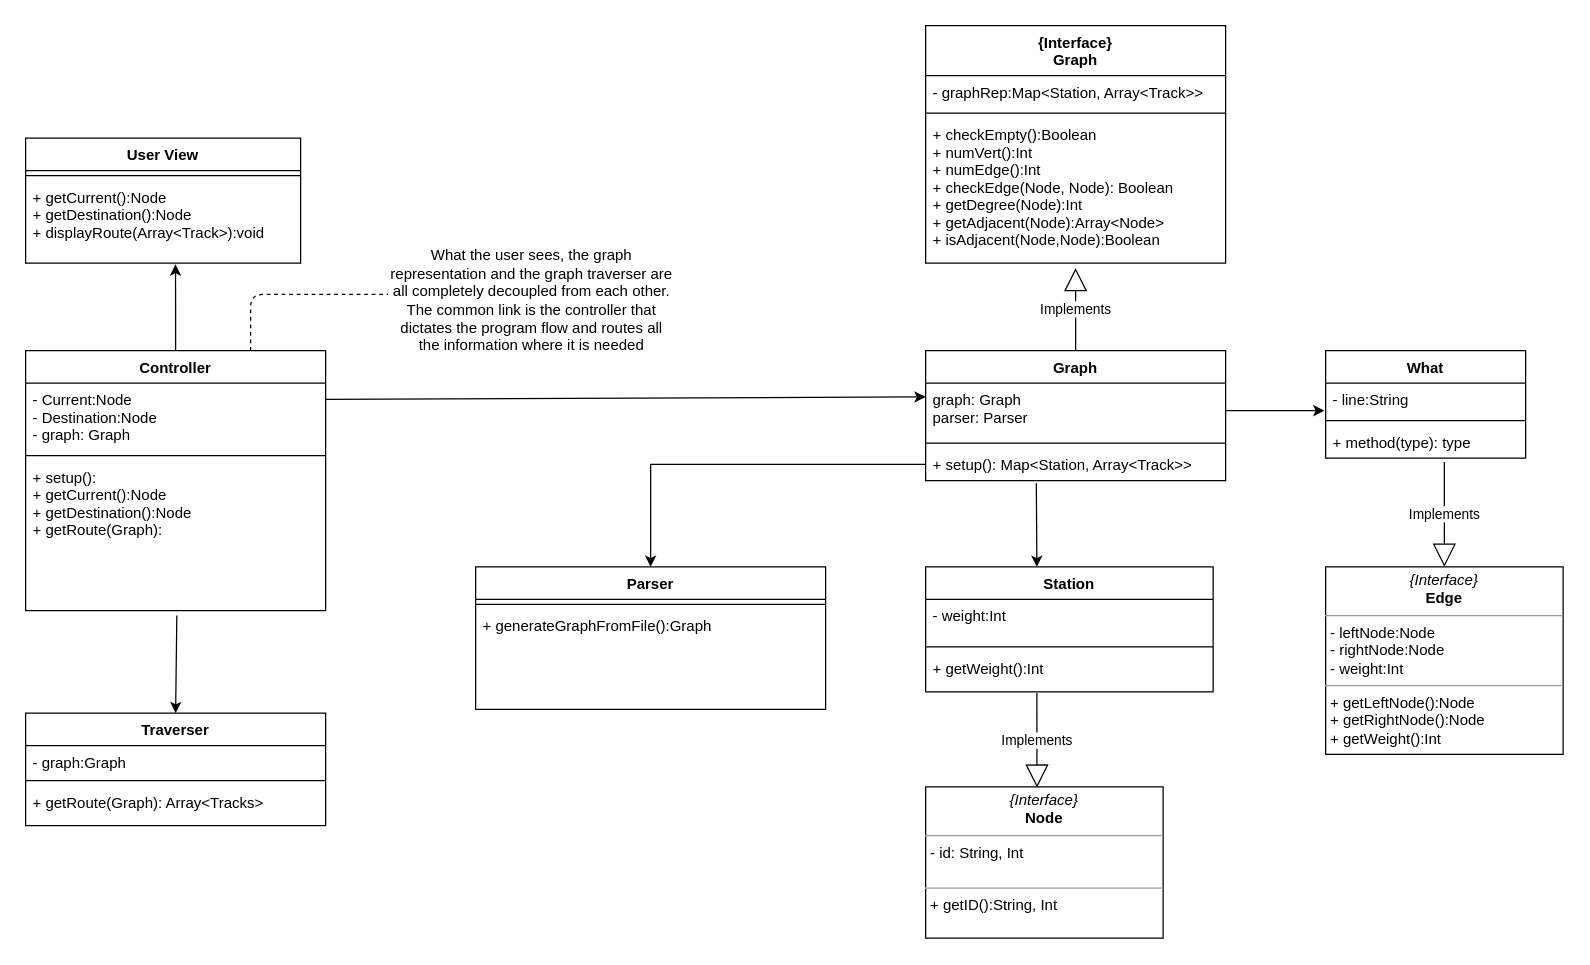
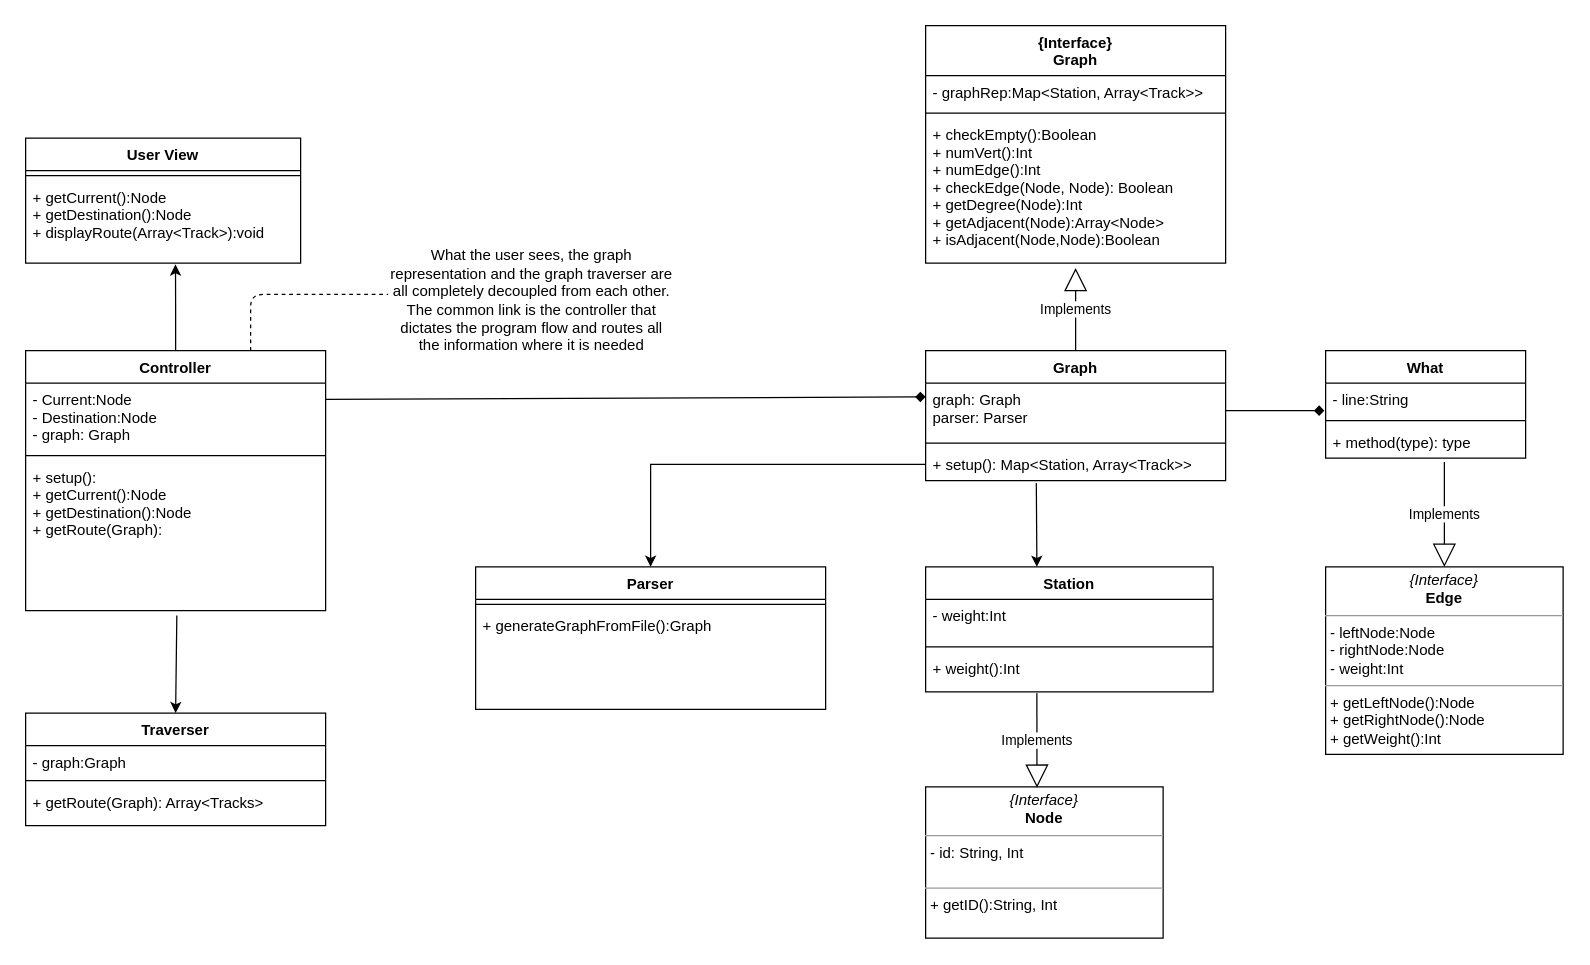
(916, 397) -> (915, 397)
(1314, 411) -> (1313, 411)
(998, 669) -> (985, 669)
